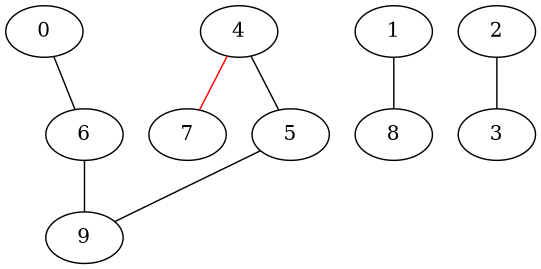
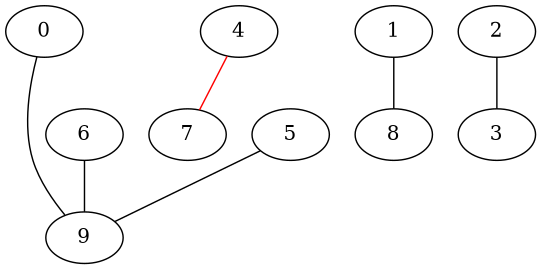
(64, 83) -> (29, 140)
(265, 83) -> none
